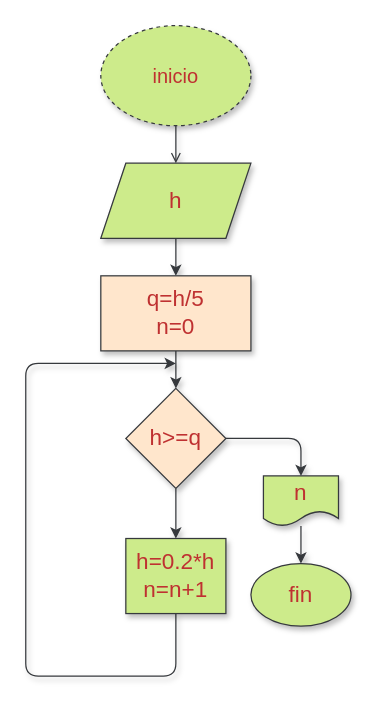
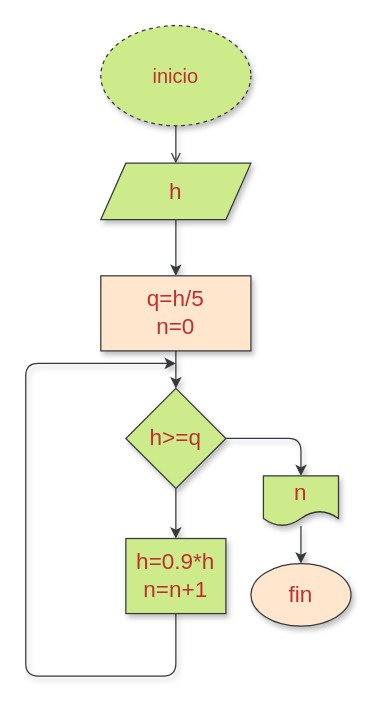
(176, 201) -> (176, 191)
(176, 438) -> (176, 438)
(176, 576) -> (176, 576)
(301, 594) -> (301, 594)
